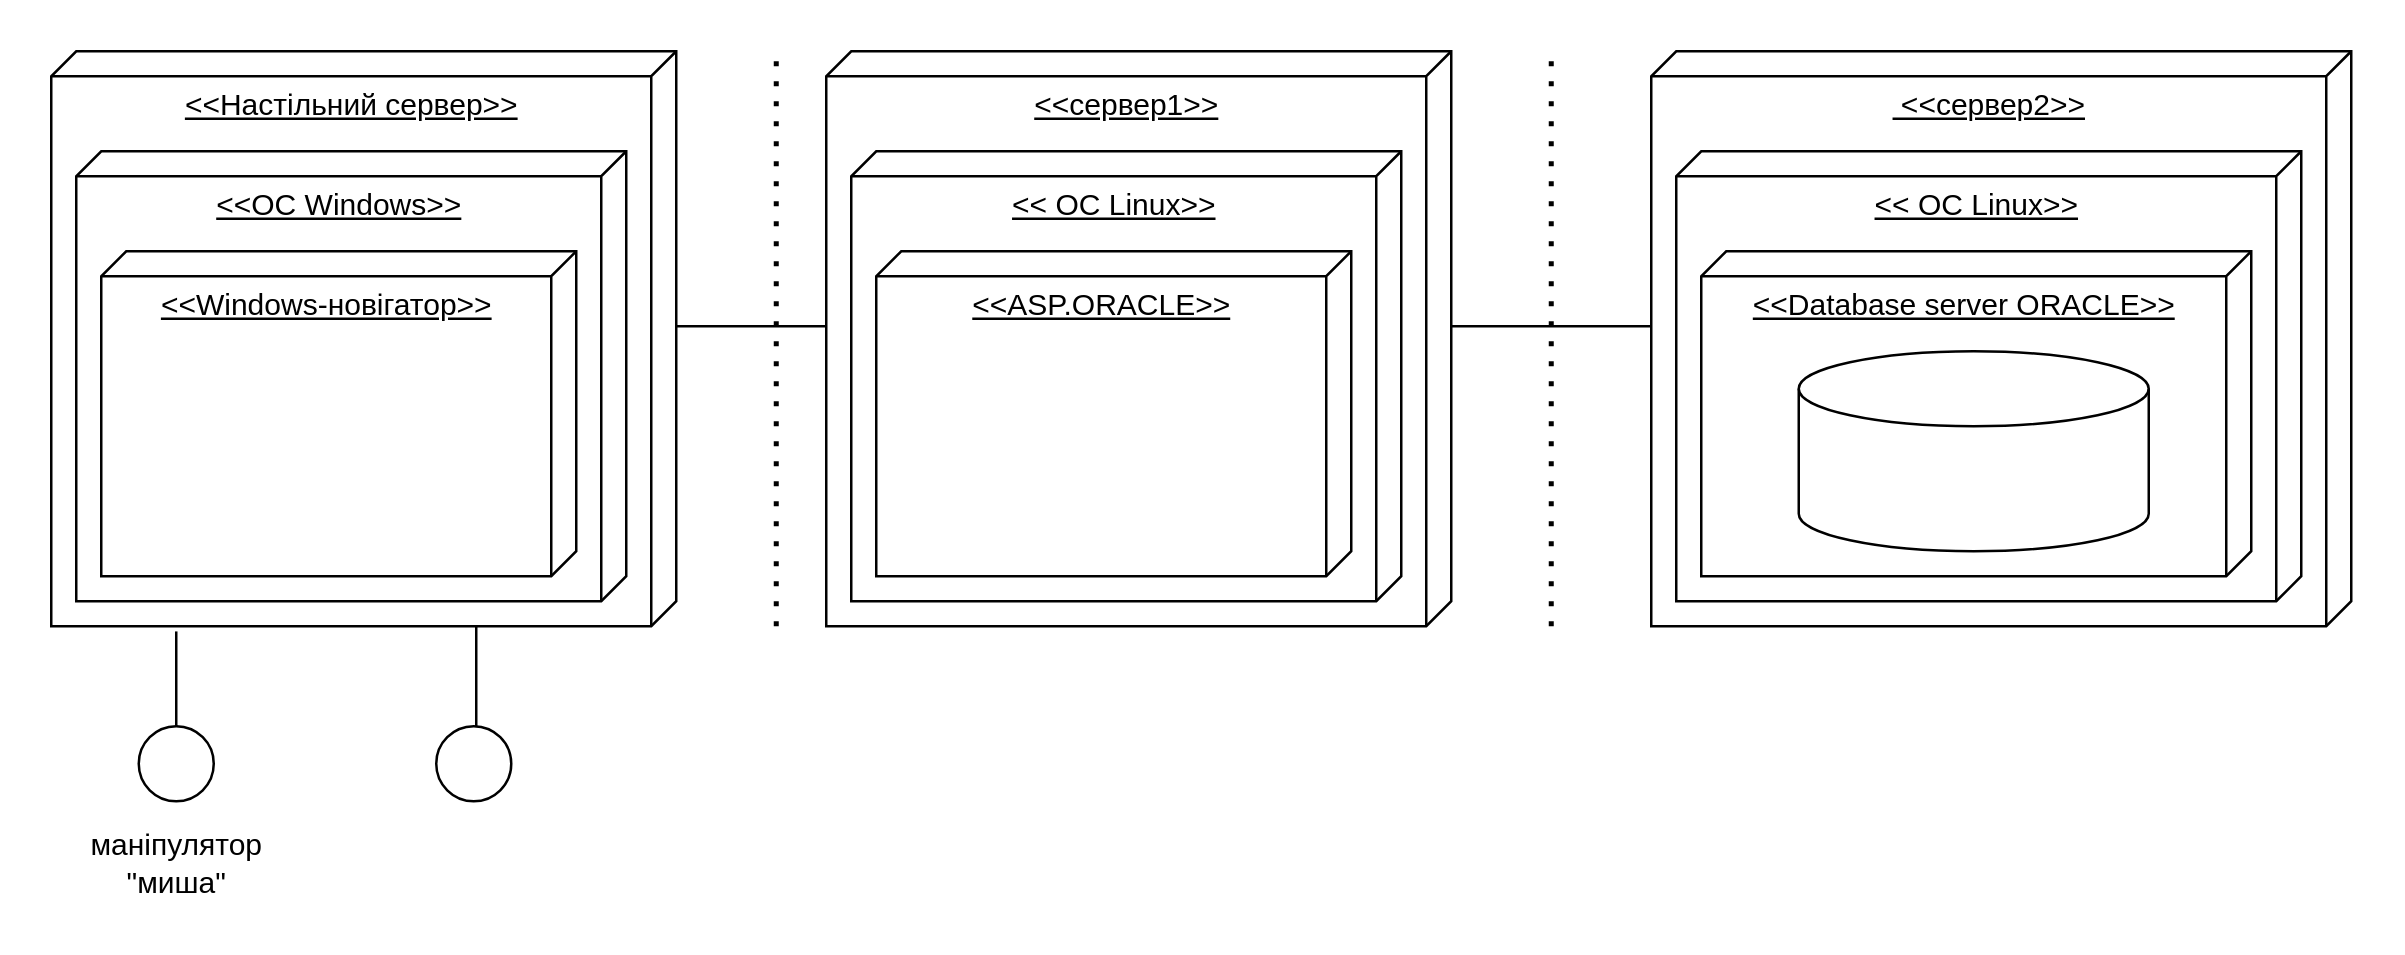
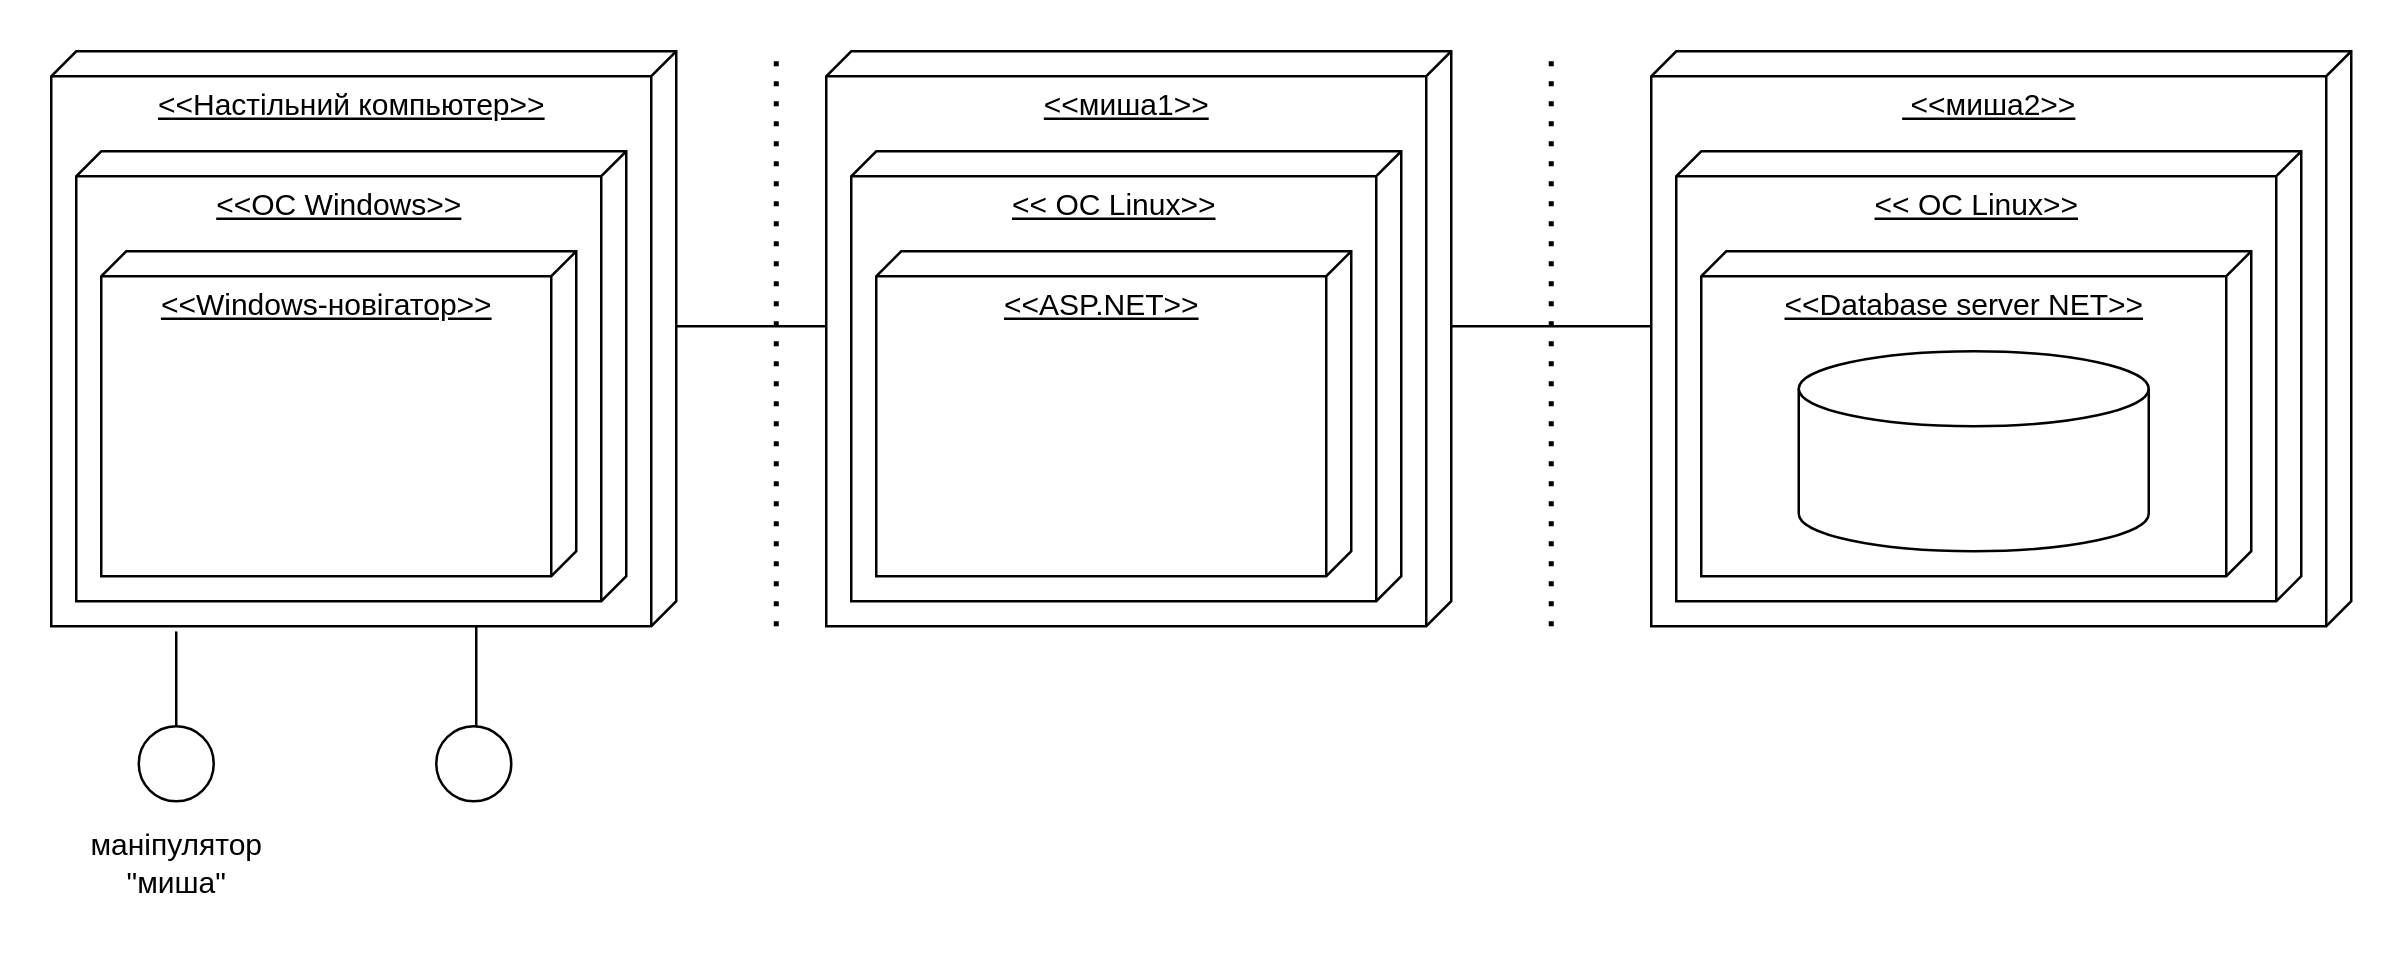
(353, 107) -> (353, 107)
(1128, 107) -> (1128, 107)
(1990, 107) -> (1990, 107)
(1103, 307) -> (1103, 307)
(1965, 307) -> (1965, 307)
